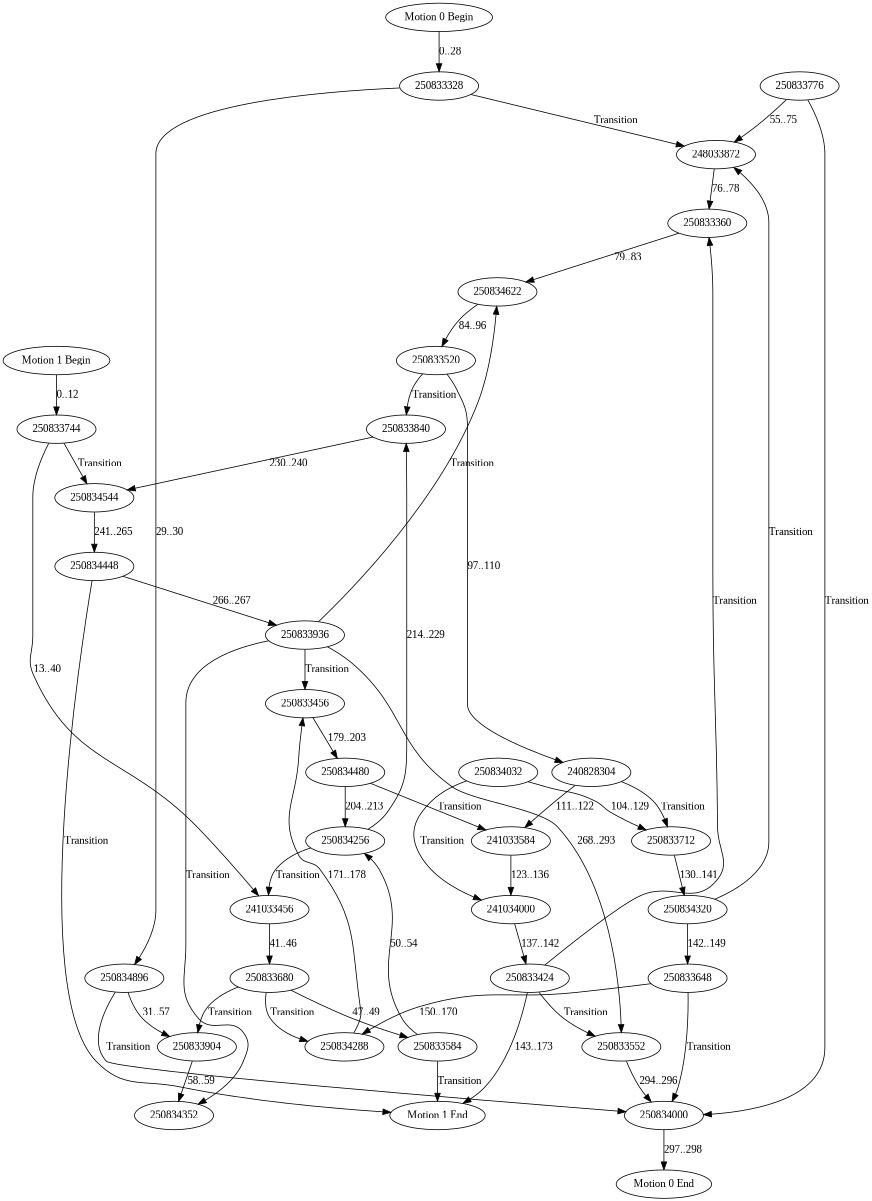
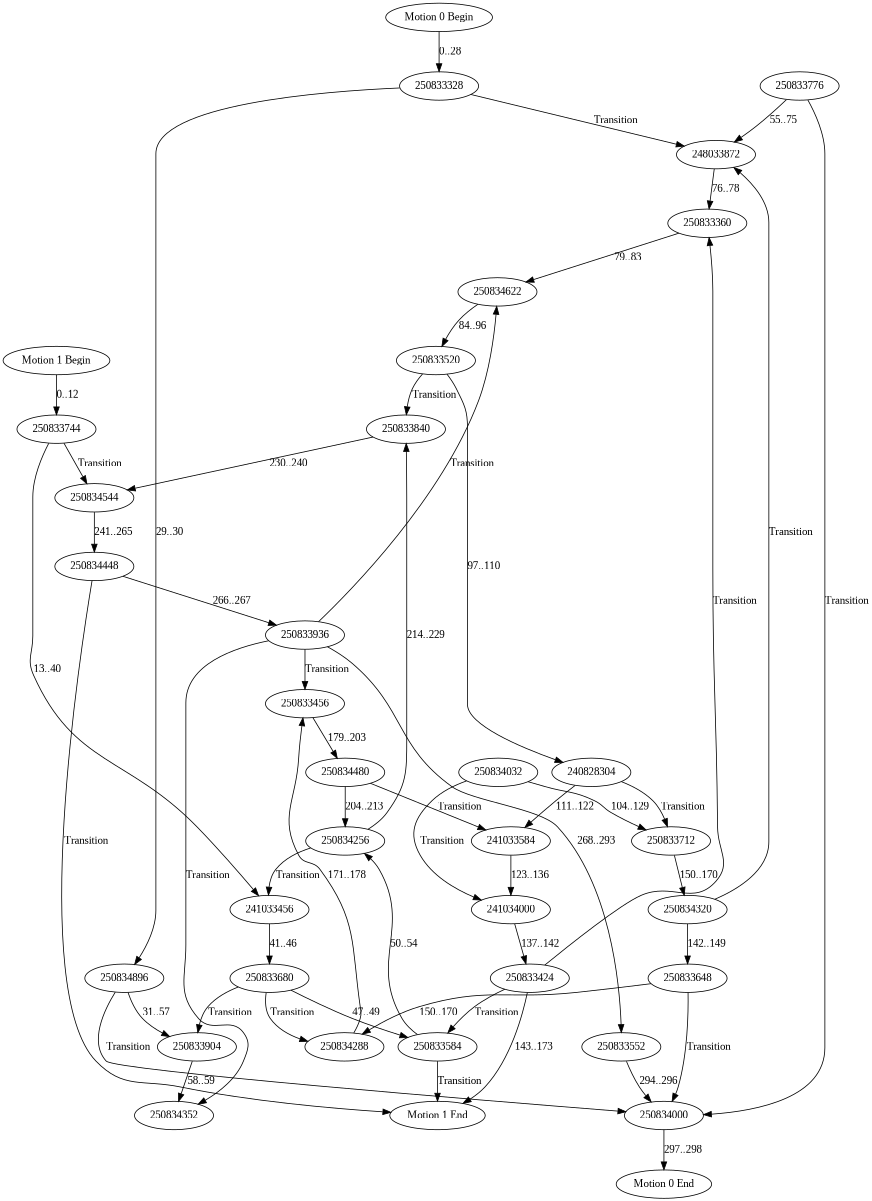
(699, 875) -> (699, 875)
(561, 1016) -> (477, 1005)
